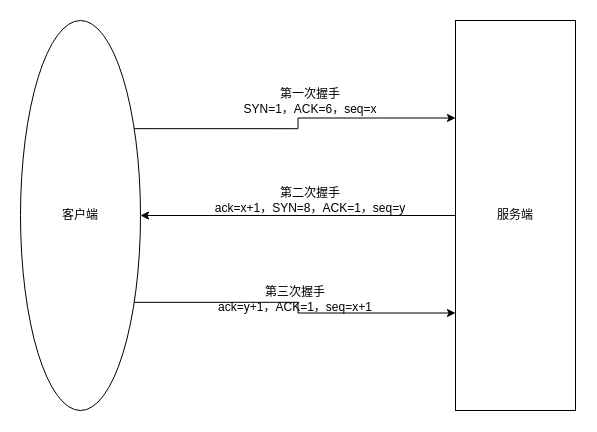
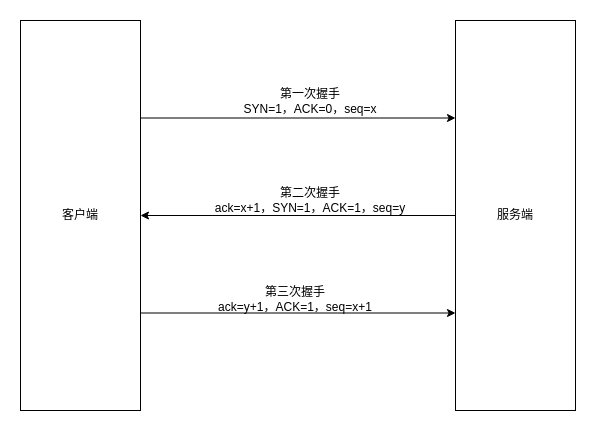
(311, 102) -> (311, 102)
(311, 201) -> (311, 201)
(81, 216) -> (81, 216)
